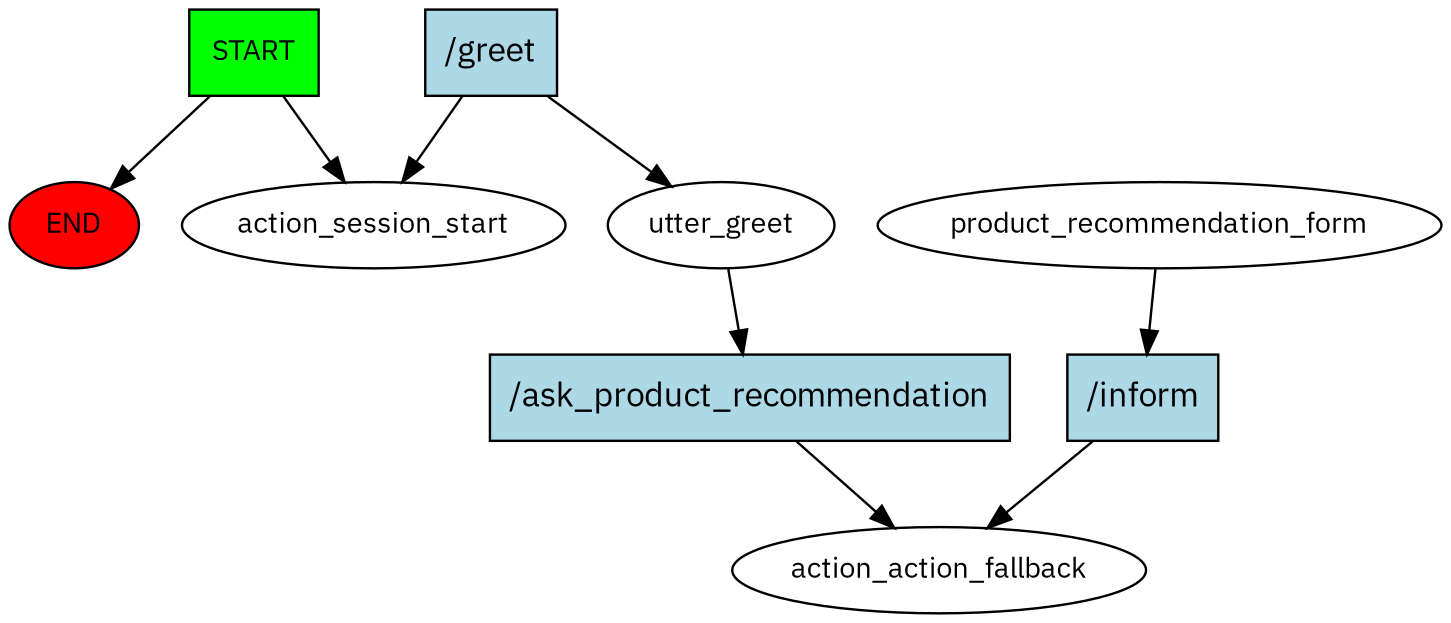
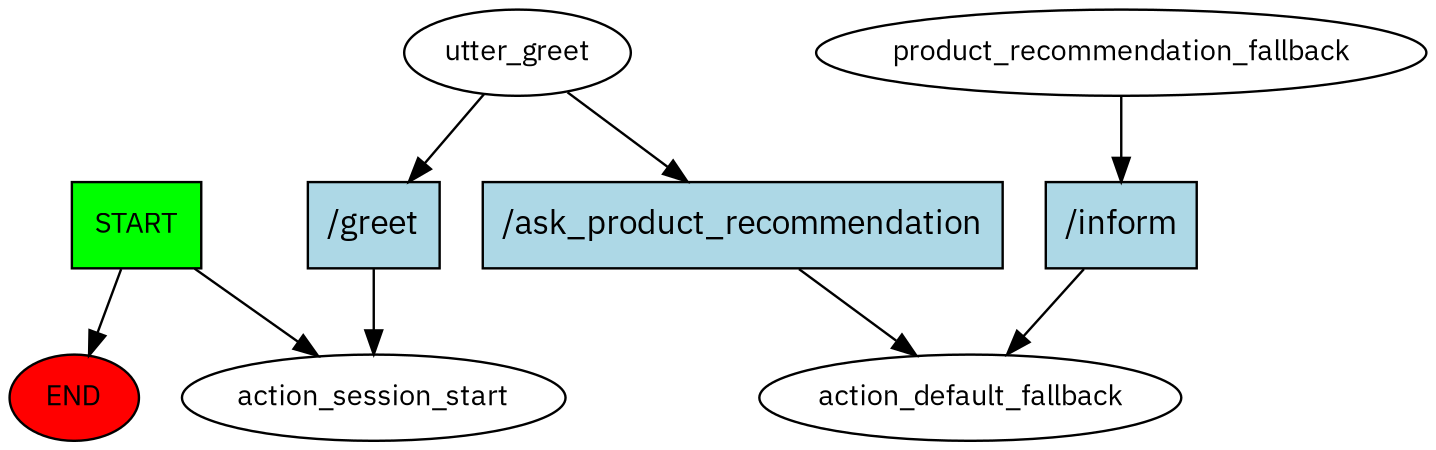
(600, 134) -> (454, 129)
(1160, 225) -> (1121, 53)
(939, 570) -> (970, 398)
